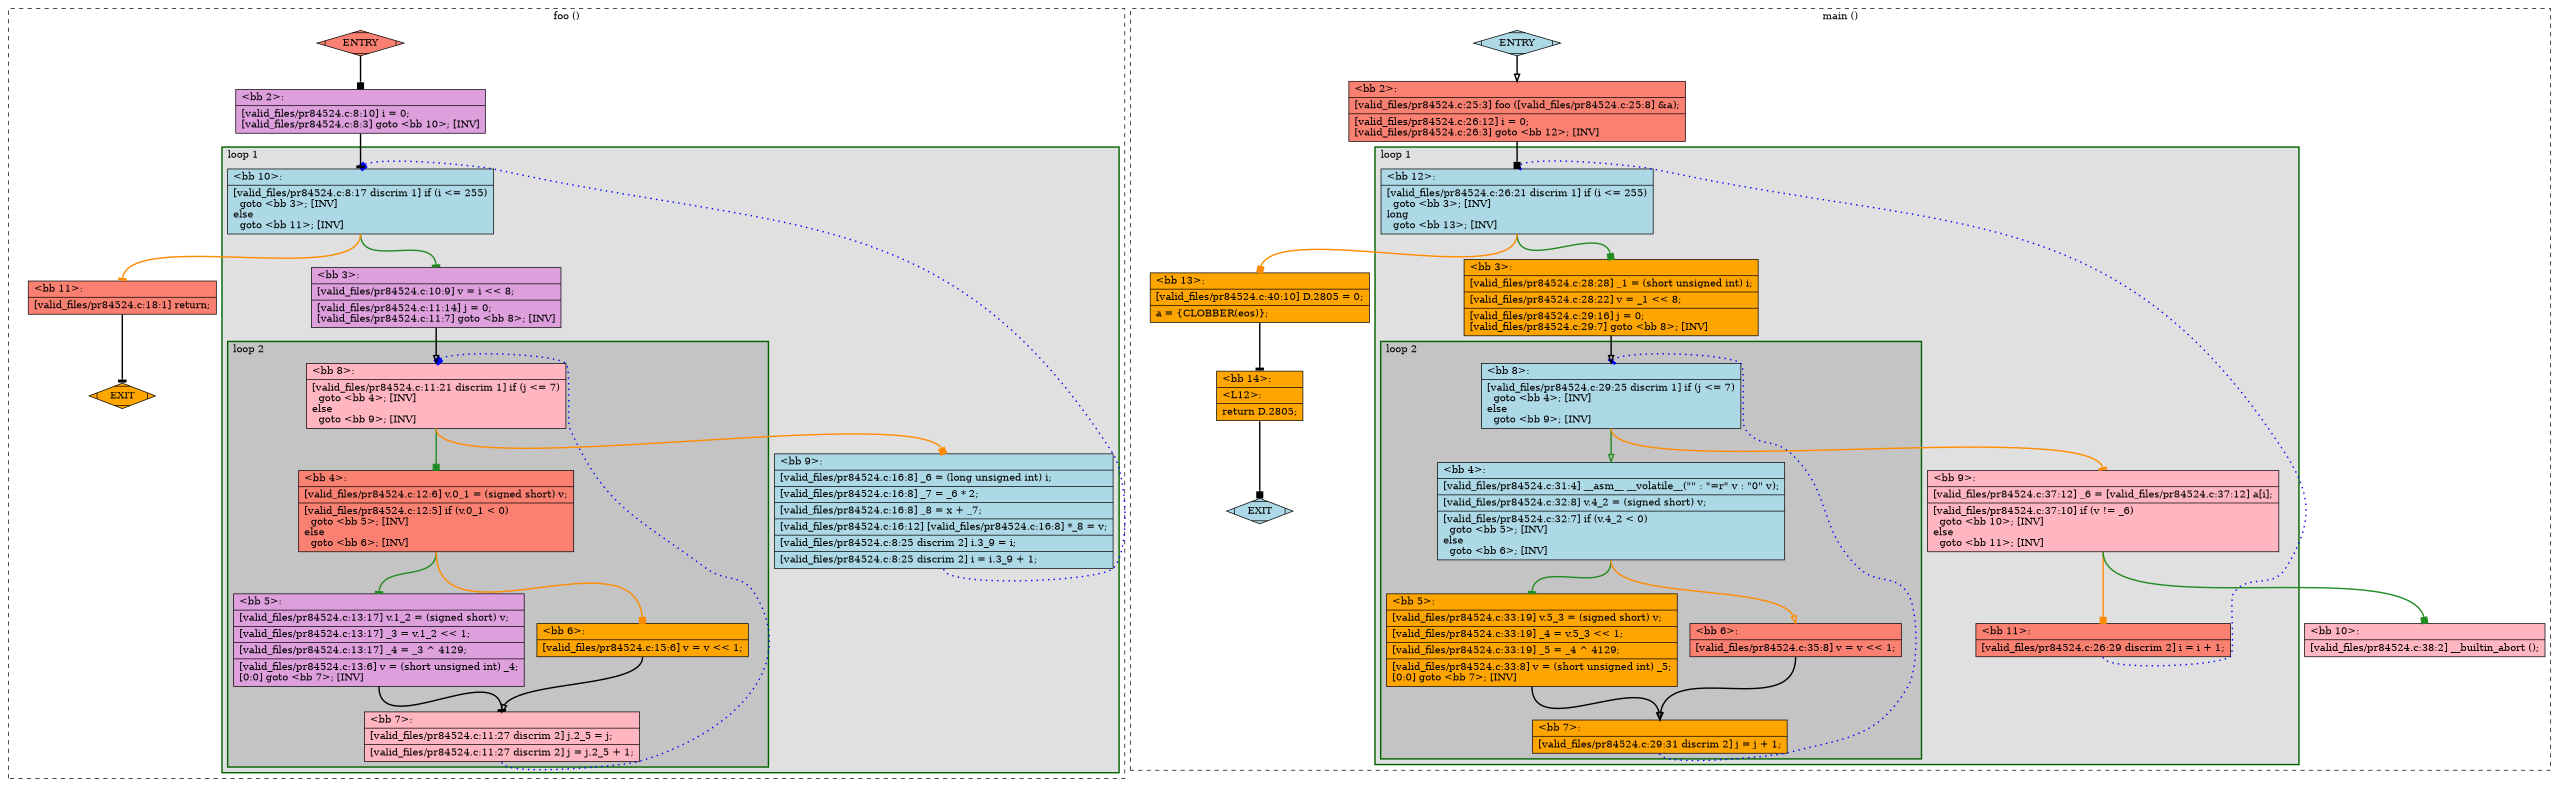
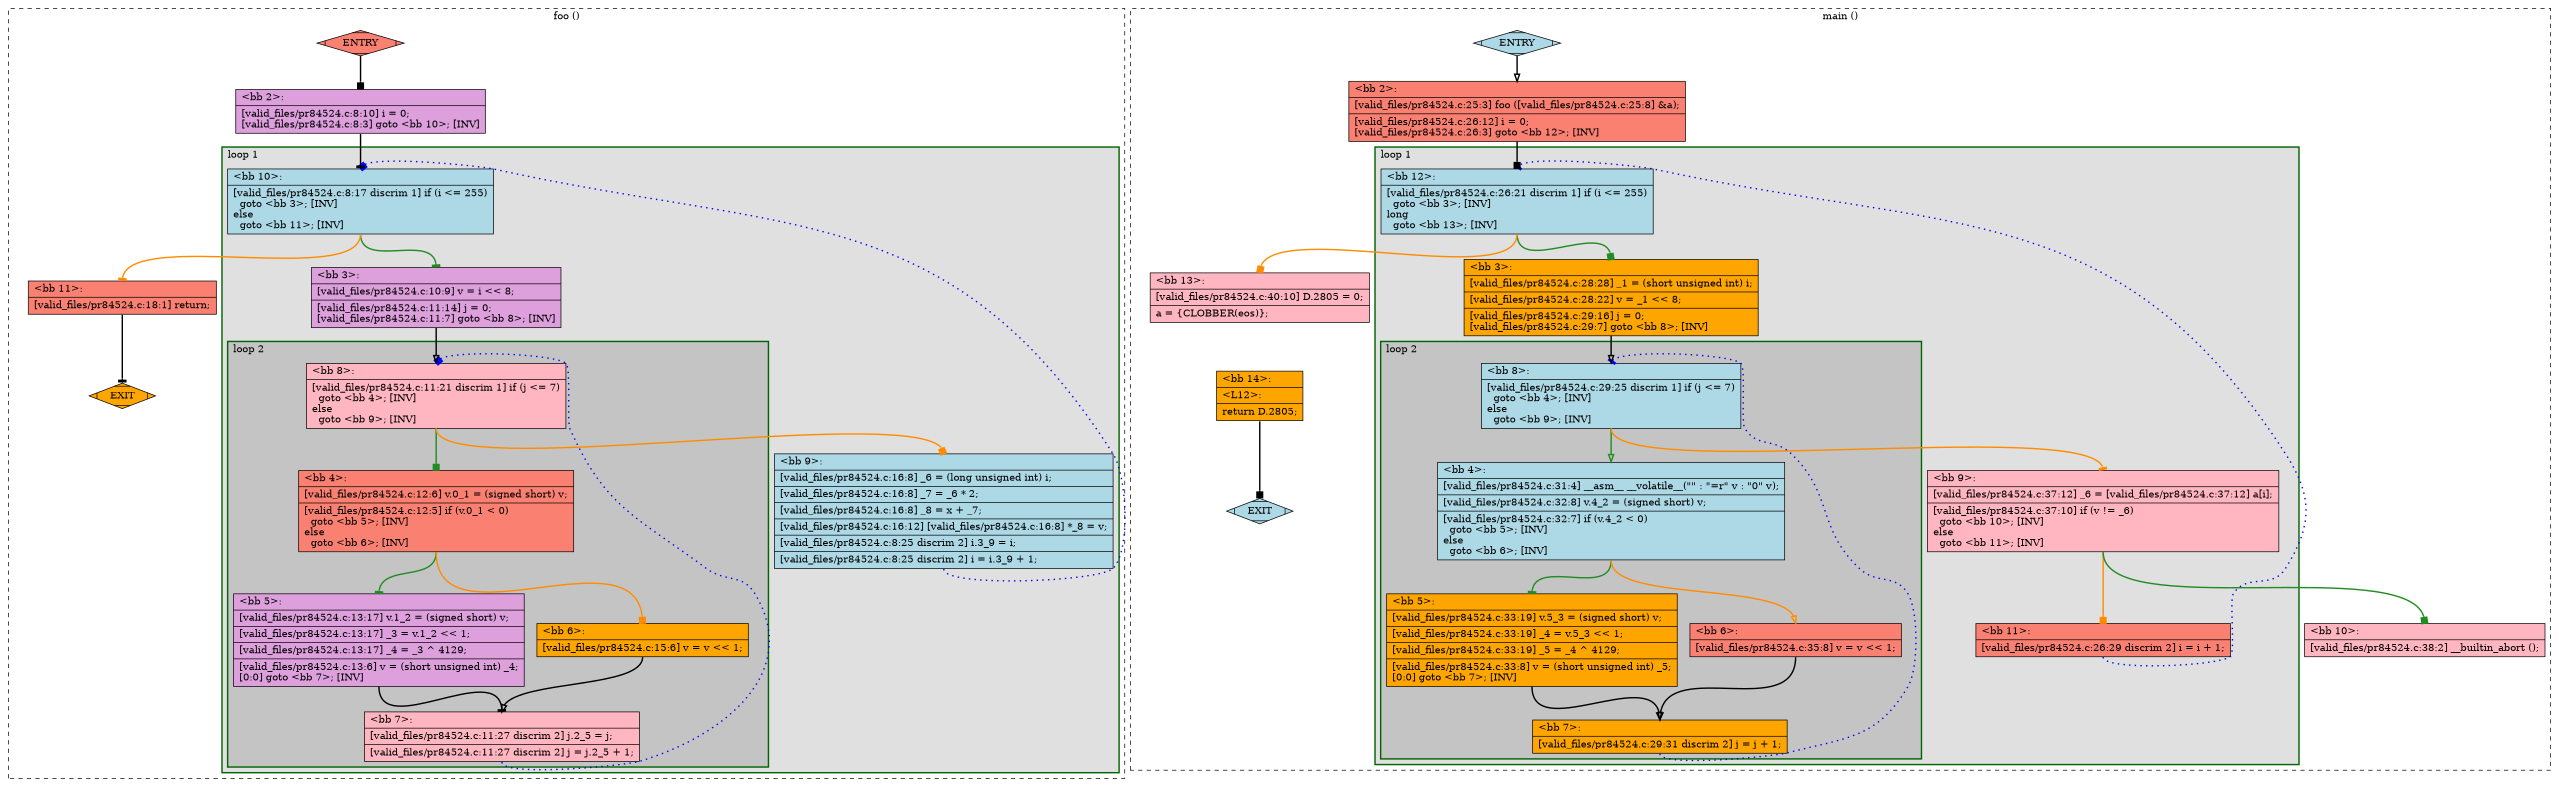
(1260, 298) -> (1260, 298)
(1260, 345) -> none
